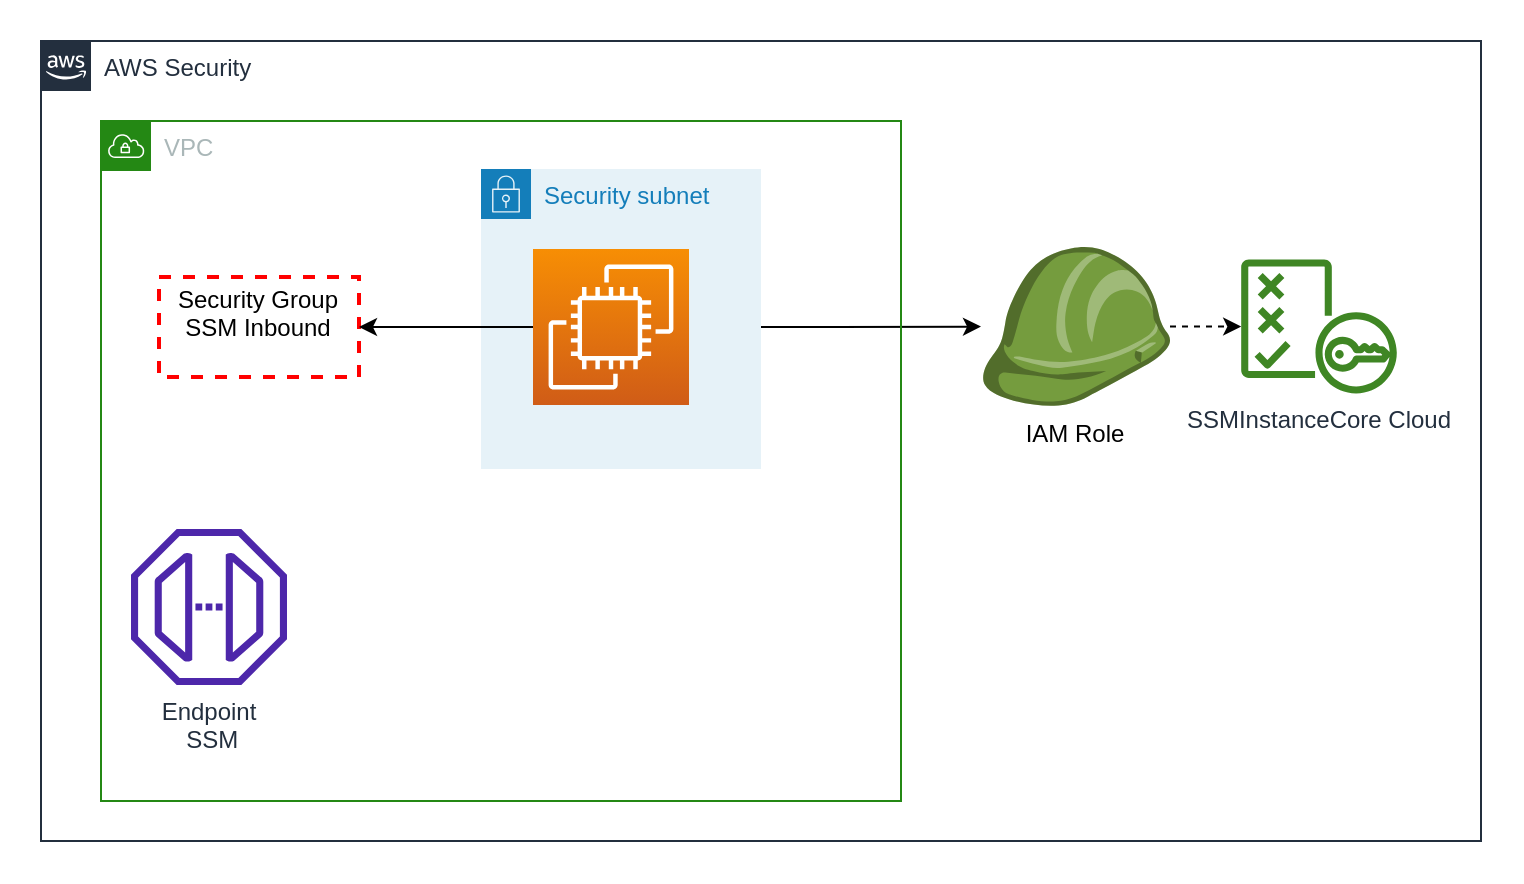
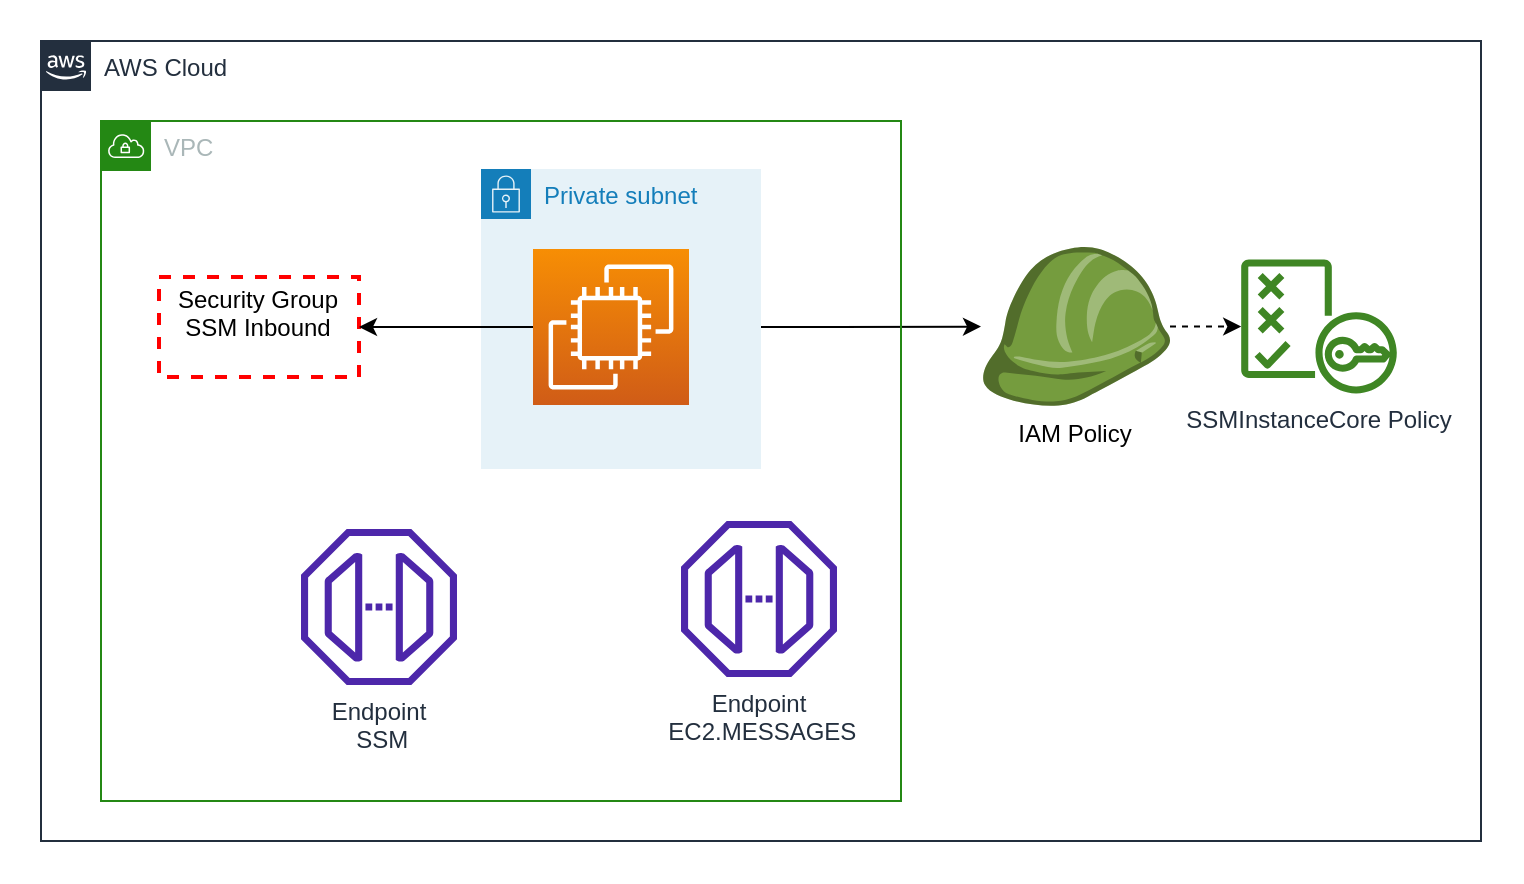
(179, 69) -> (159, 69)
(640, 197) -> (633, 197)
(1320, 421) -> (1320, 421)
(1076, 435) -> (1076, 435)
none -> (759, 599)
(209, 607) -> (379, 607)
